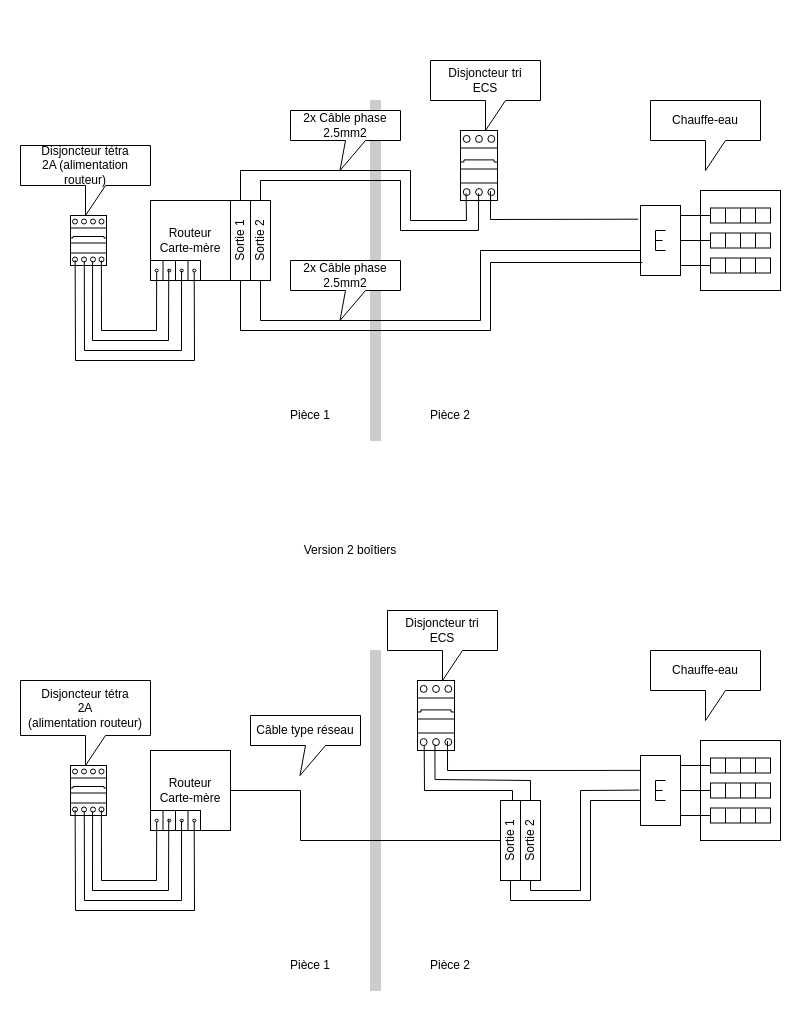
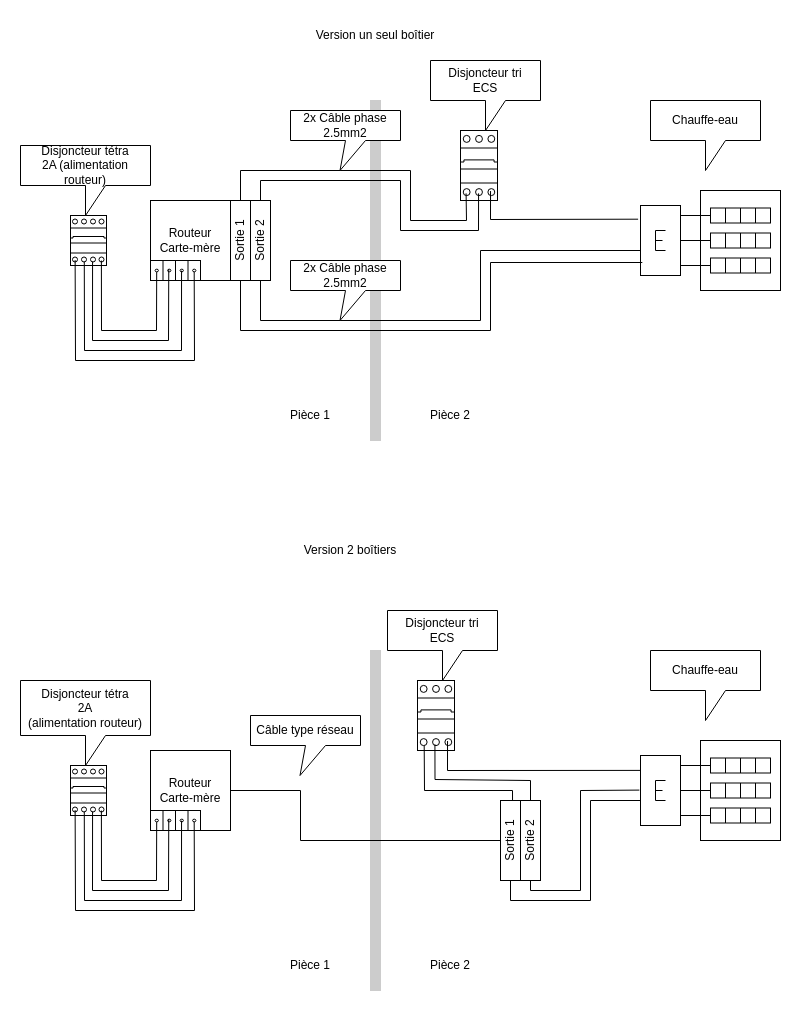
none -> (376, 36)
